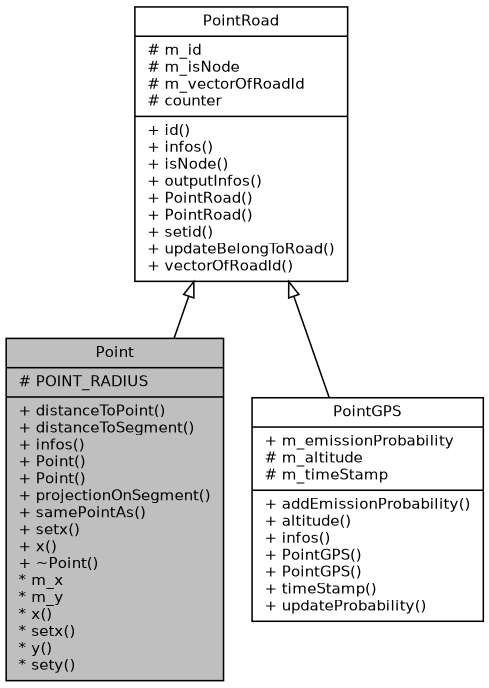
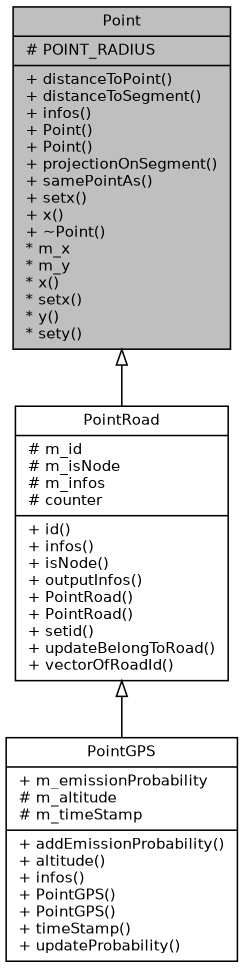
(227, 84) -> (67, 483)
(181, 317) -> (122, 386)
